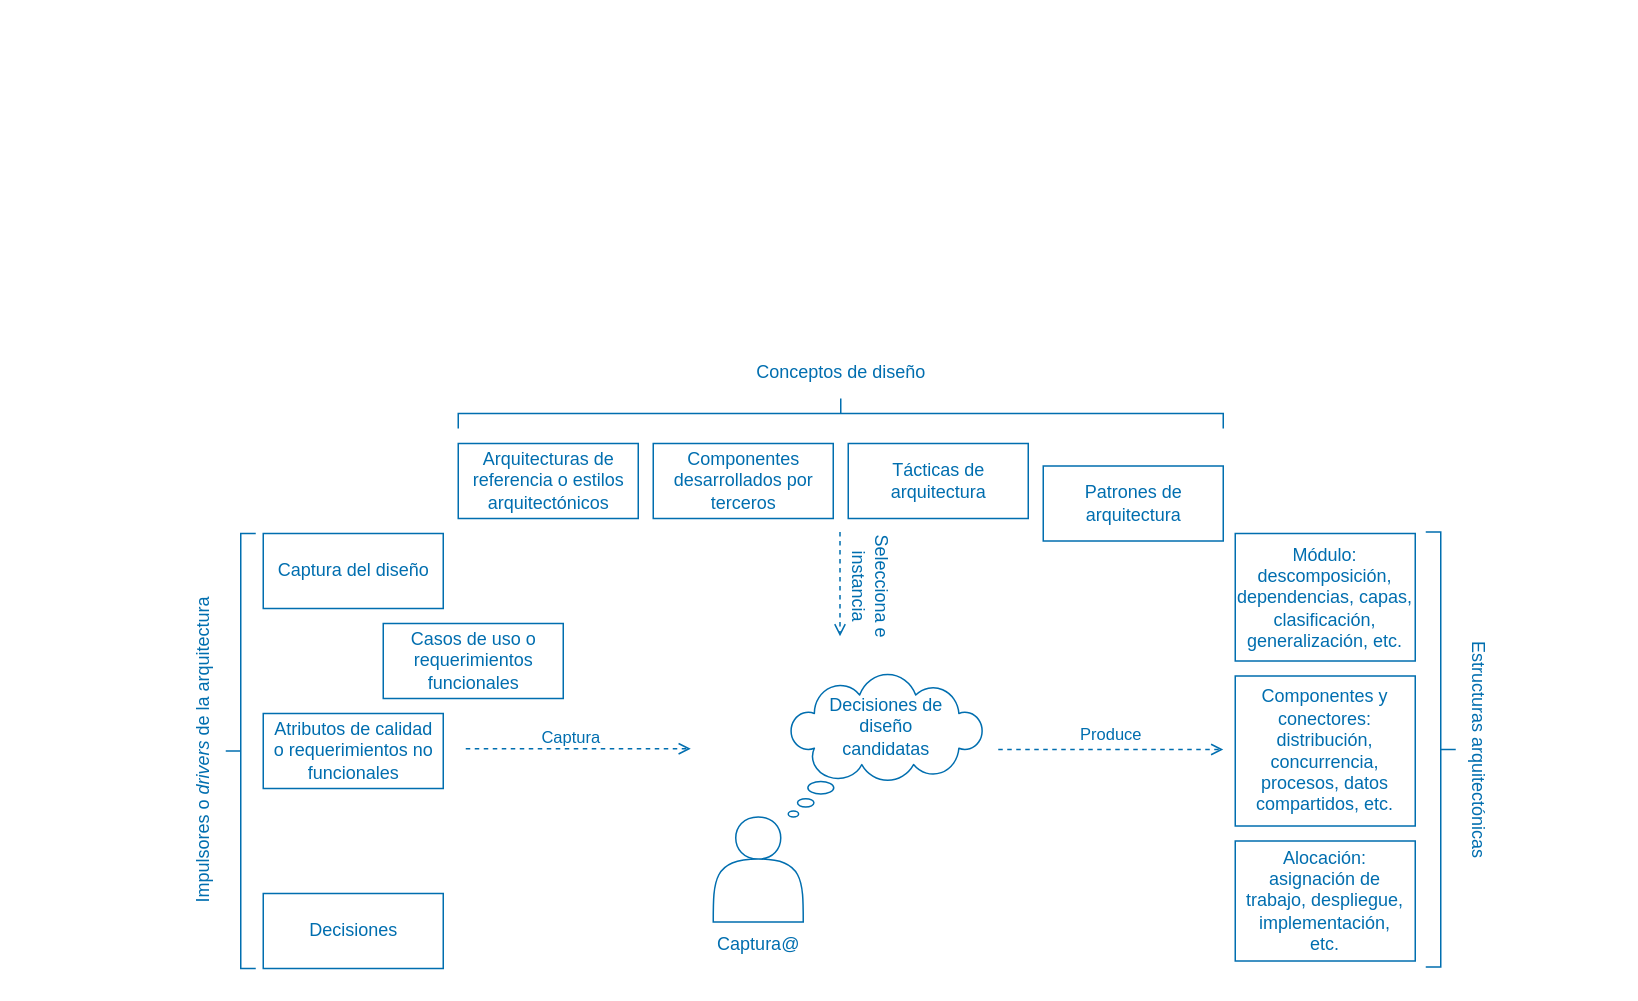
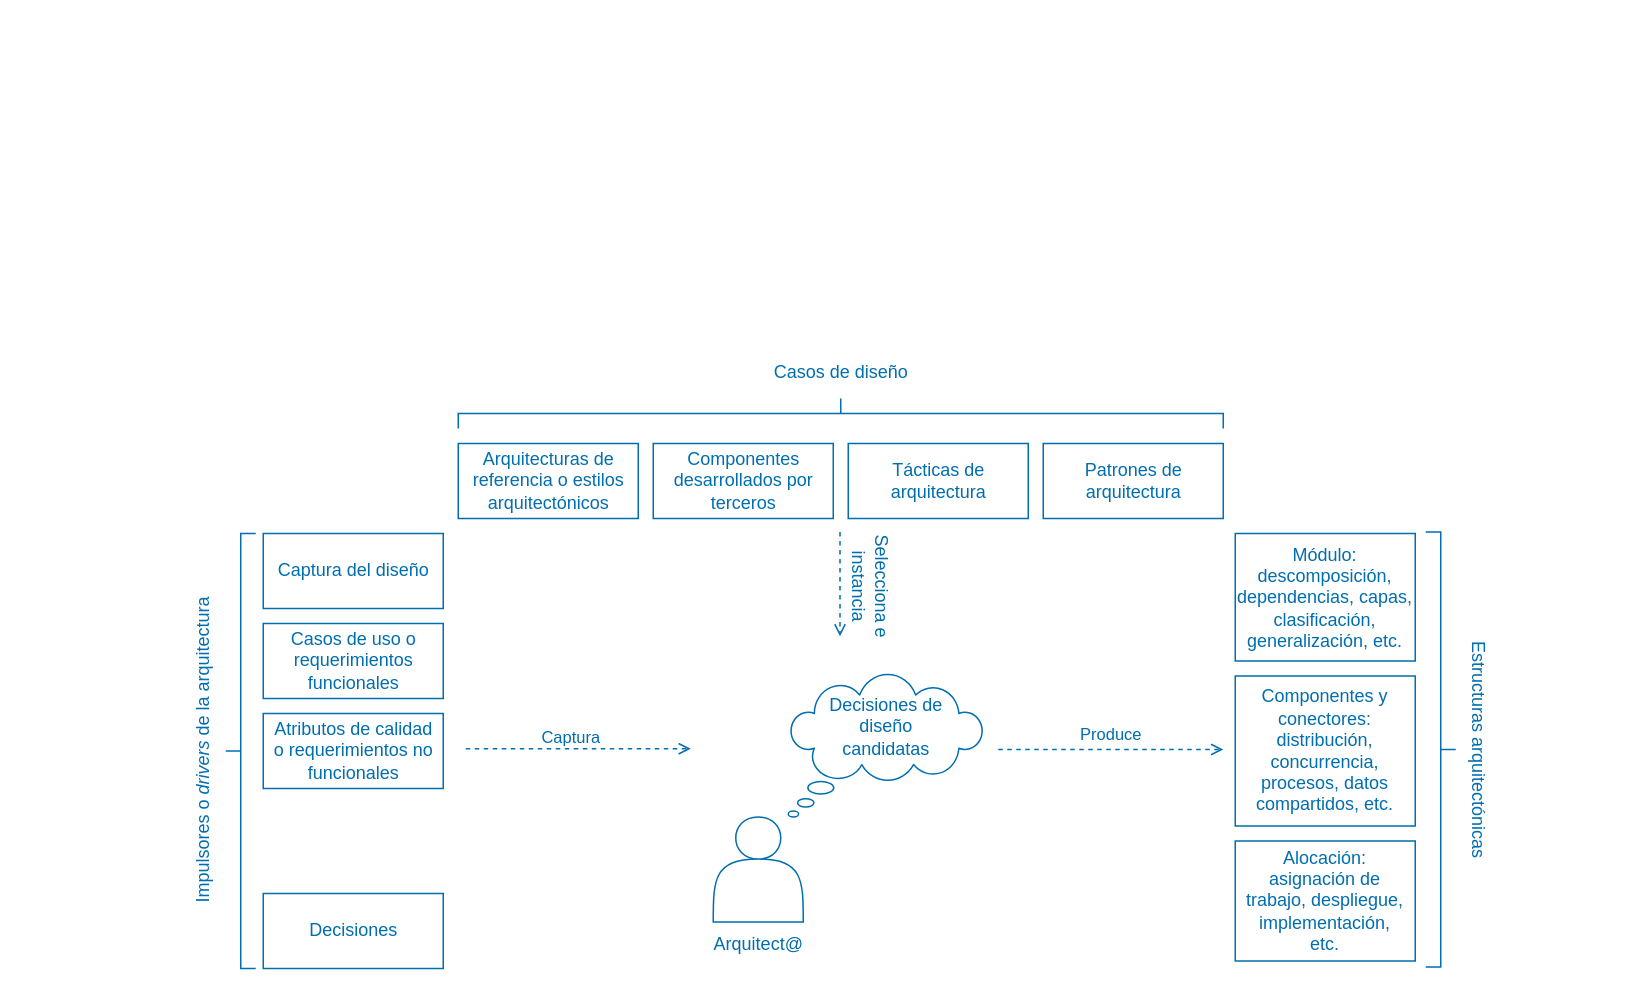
(842, 373) -> (842, 373)
(1133, 503) -> (1133, 481)
(473, 661) -> (353, 661)
(759, 944) -> (759, 944)
